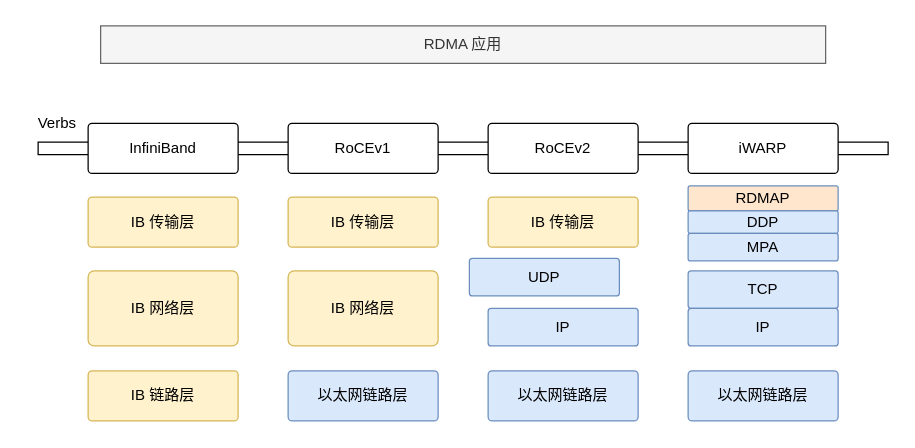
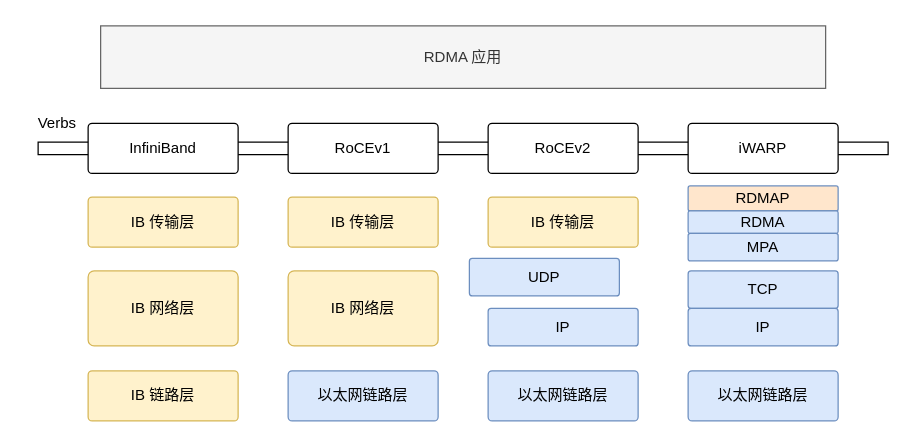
(463, 44) -> (463, 57)
(763, 222) -> (763, 222)
